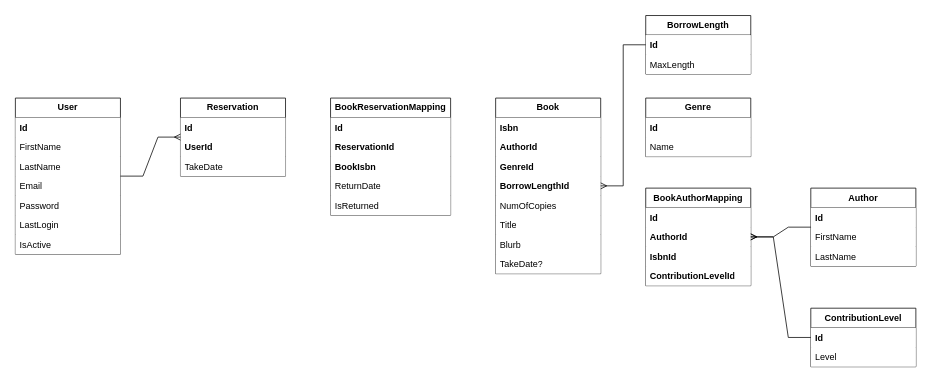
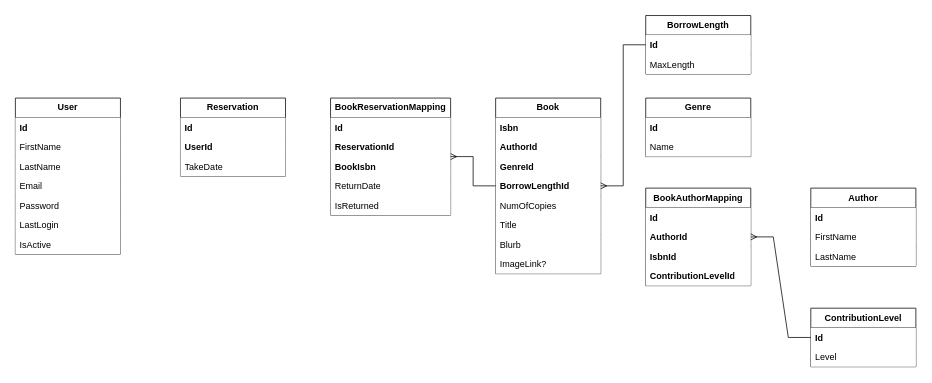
(150, 157) -> none
none -> (473, 172)
(790, 227) -> none
(523, 265) -> (524, 265)
